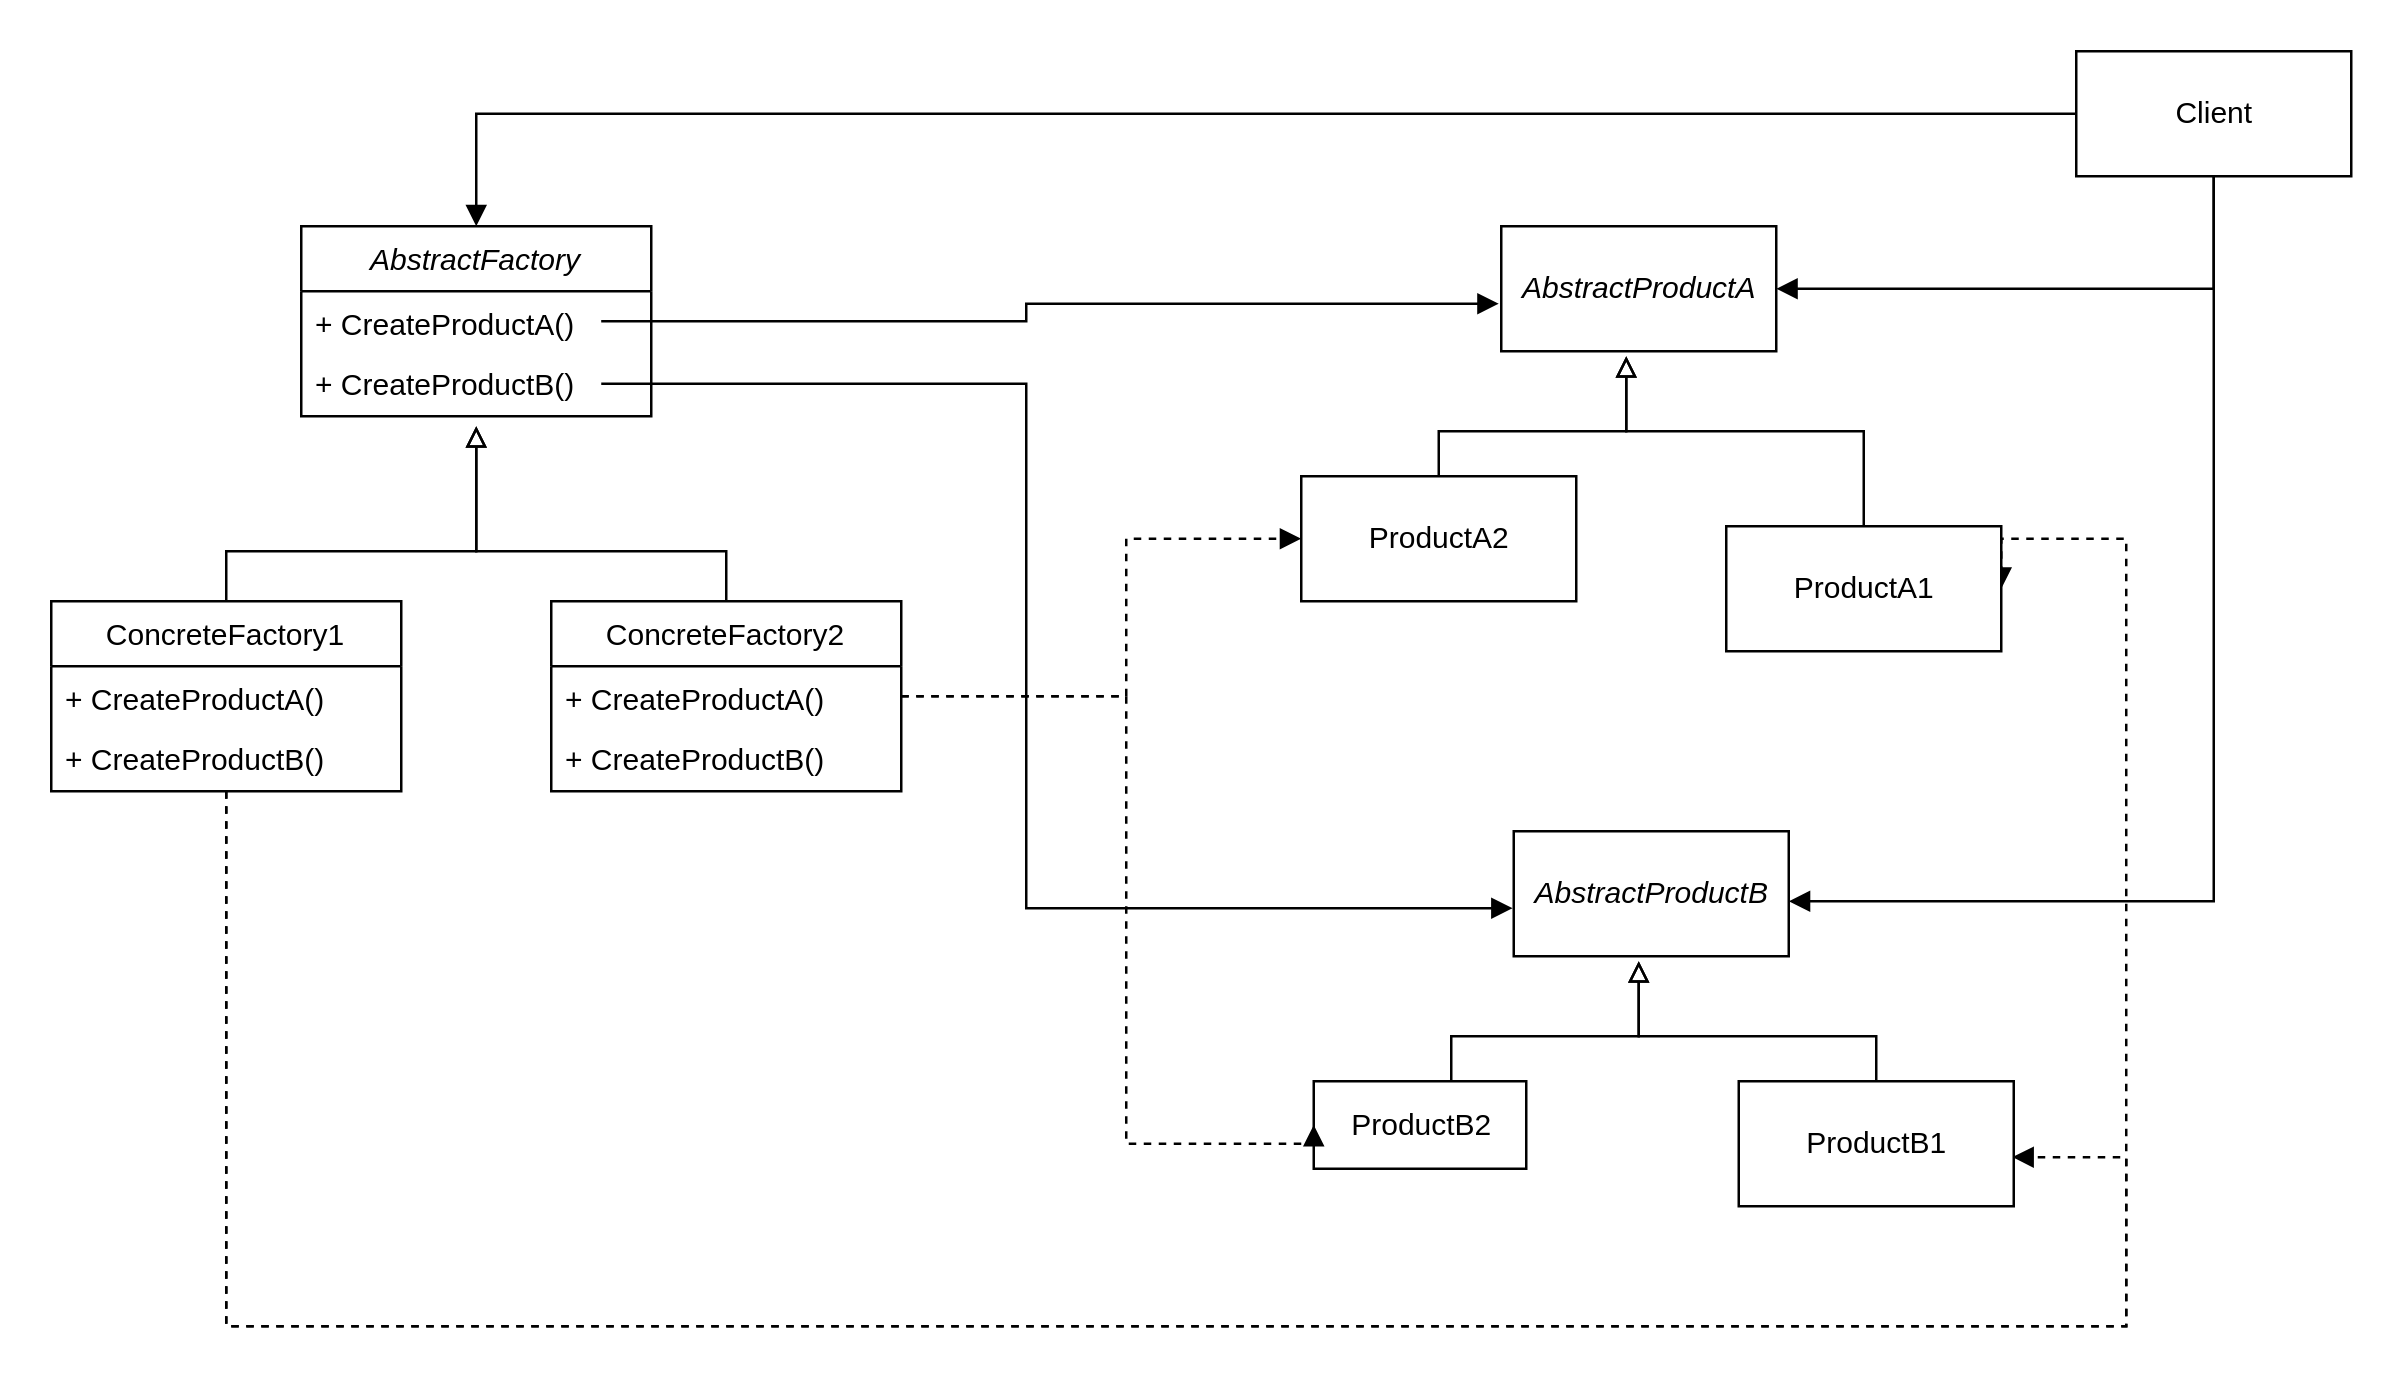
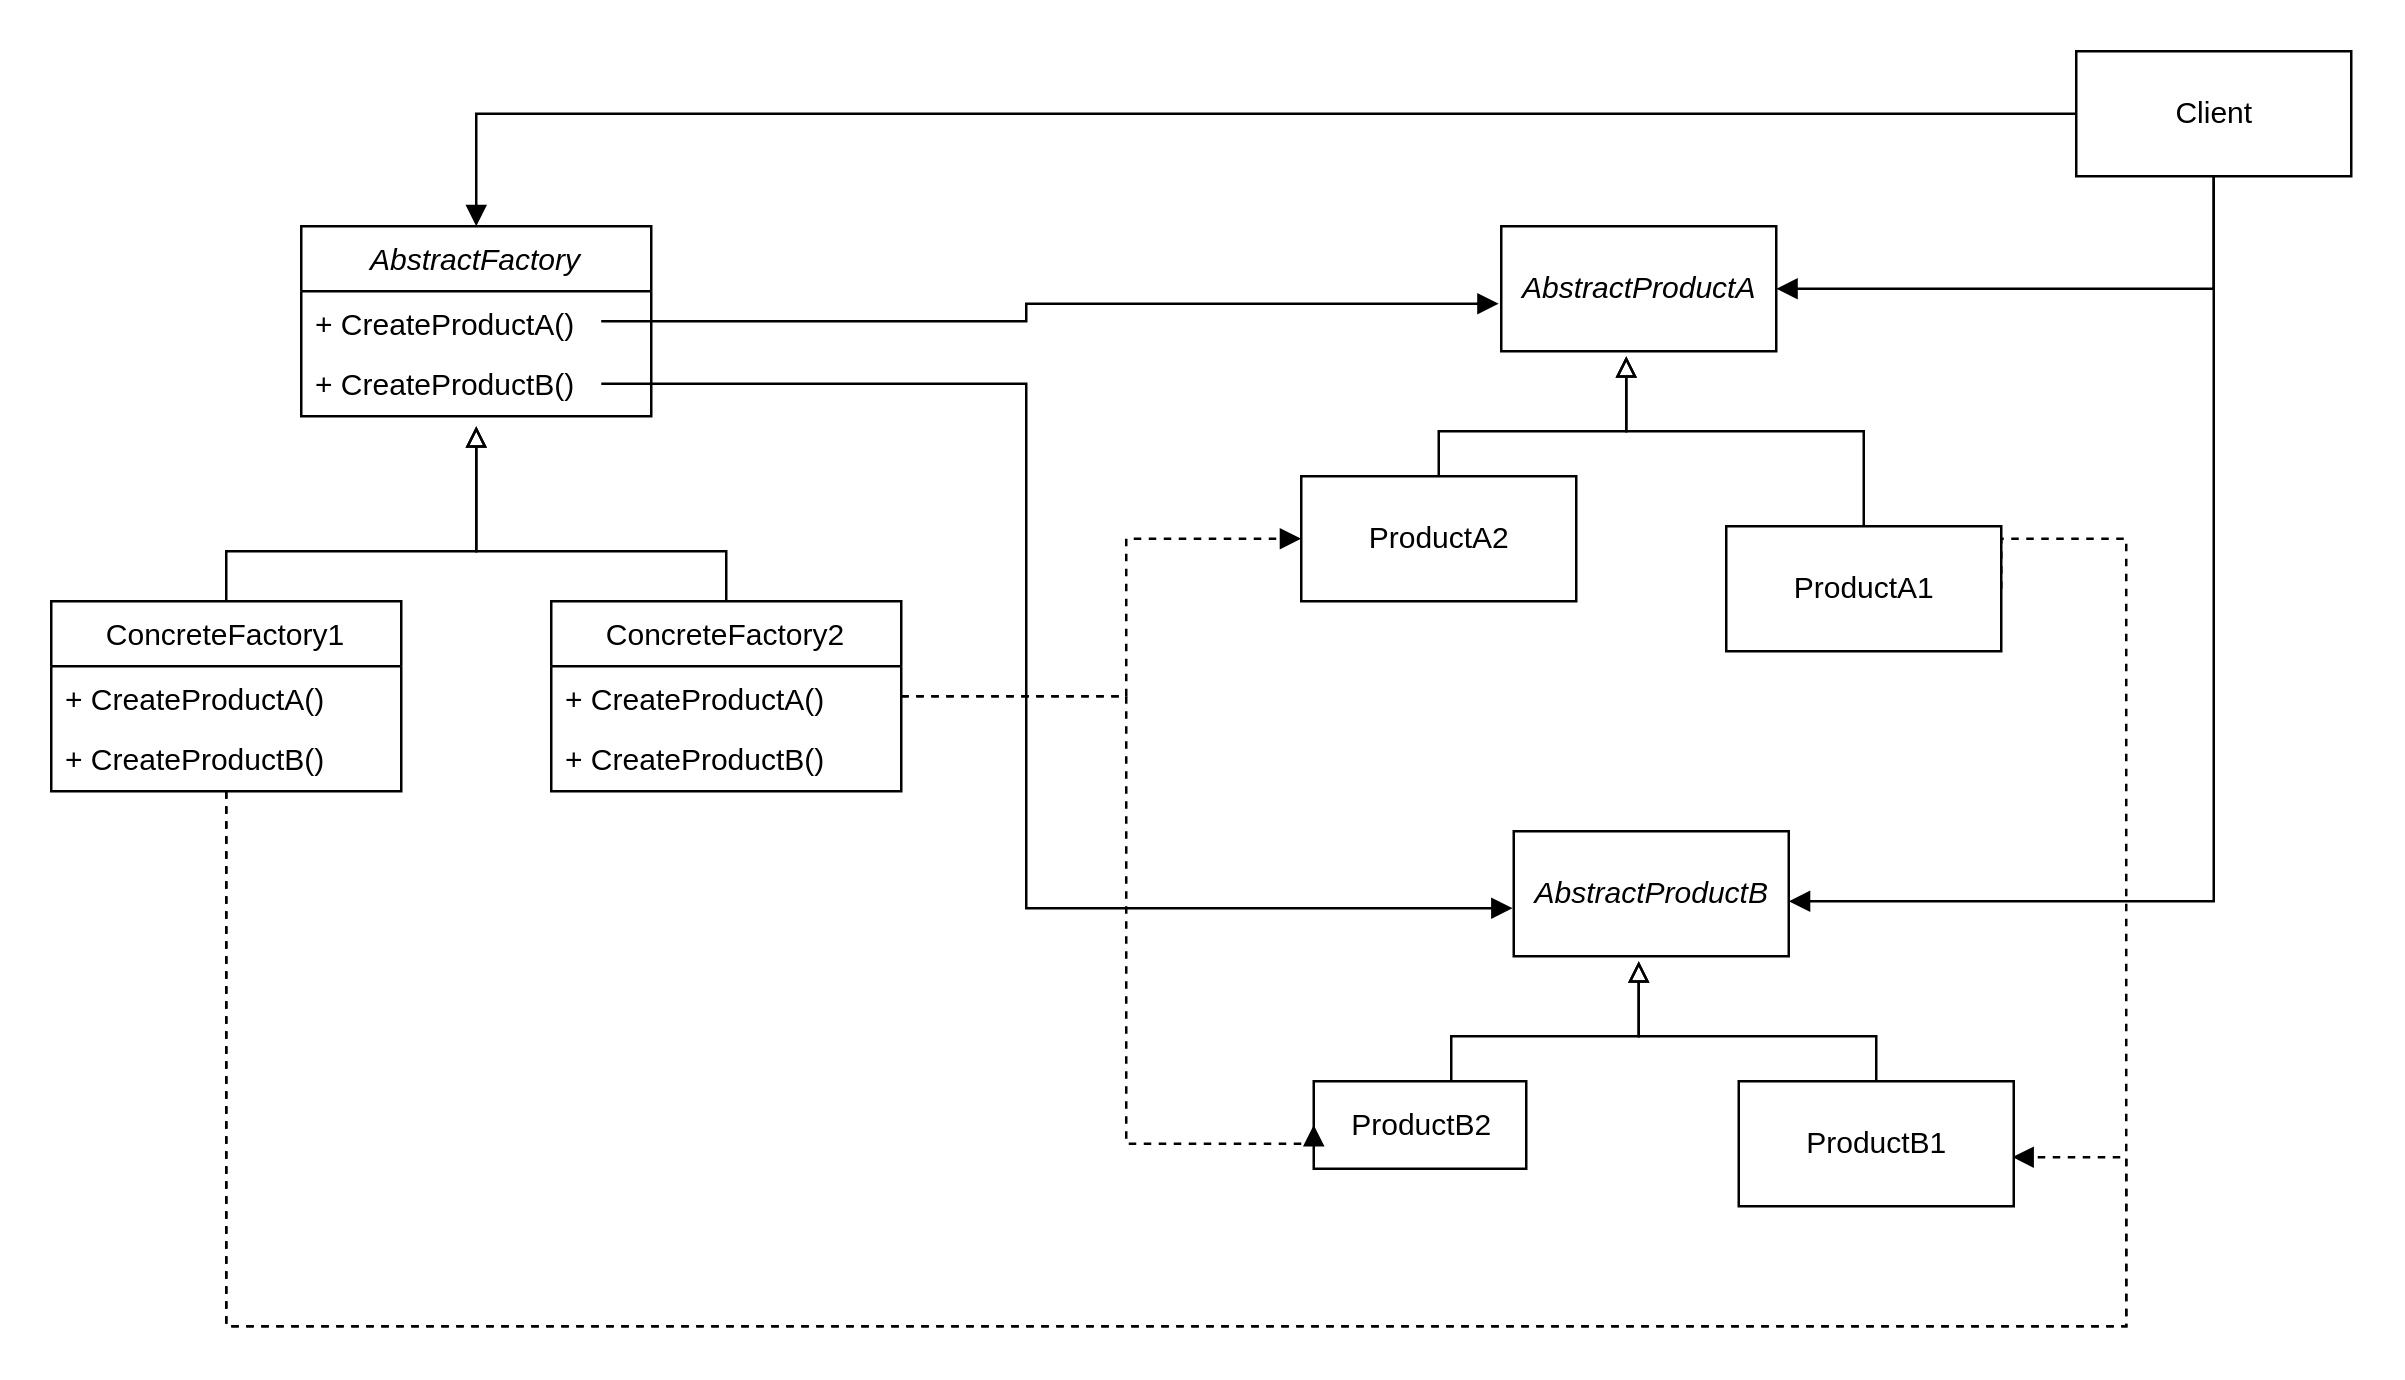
(2001, 566) -> (2001, 575)
